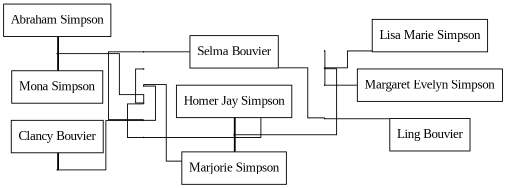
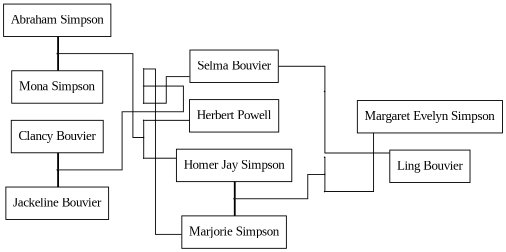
(430, 36) -> none
none -> (234, 116)
none -> (57, 203)
